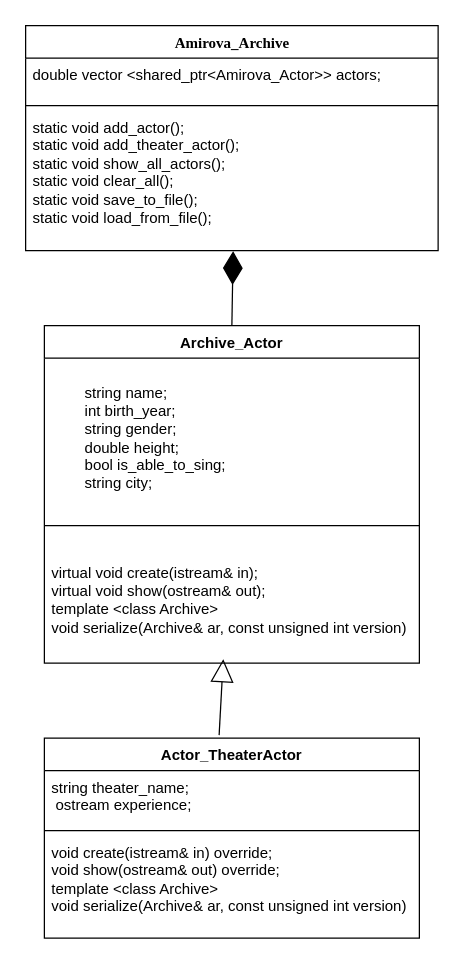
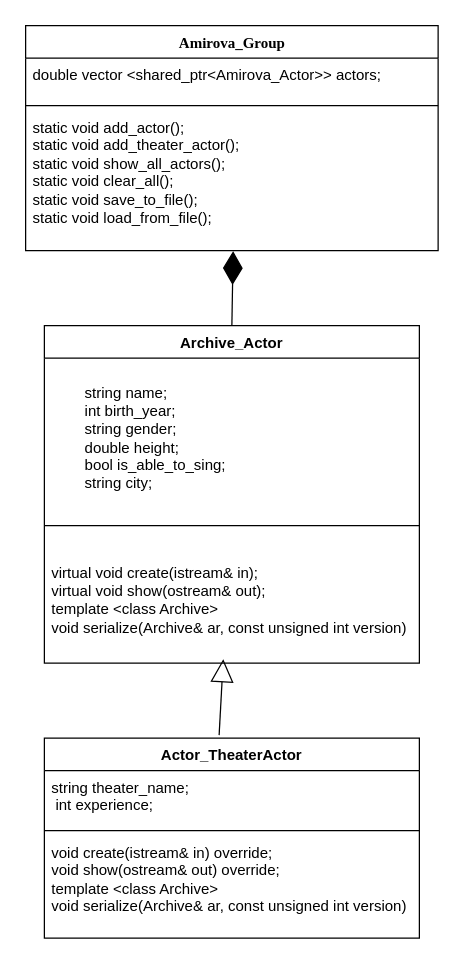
(233, 43) -> (233, 43)
(130, 797) -> (130, 797)
